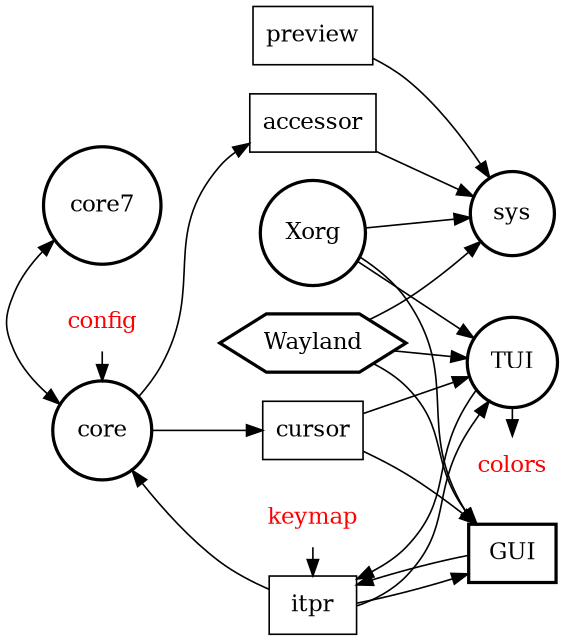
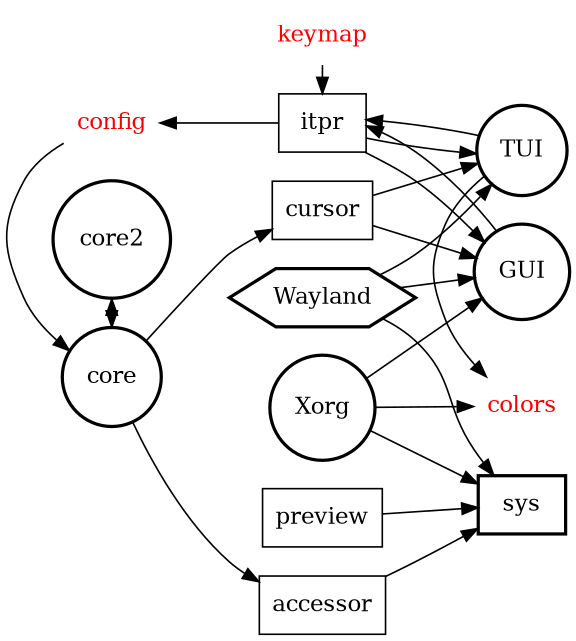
(102, 205) -> (112, 239)
(512, 214) -> (522, 505)
(421, 304) -> (416, 407)
(199, 545) -> (228, 123)
(512, 553) -> (522, 272)
